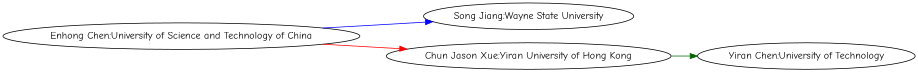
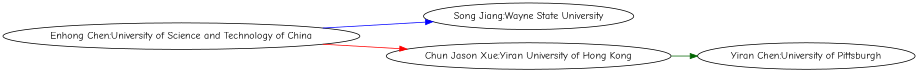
(806, 56) -> (806, 56)
